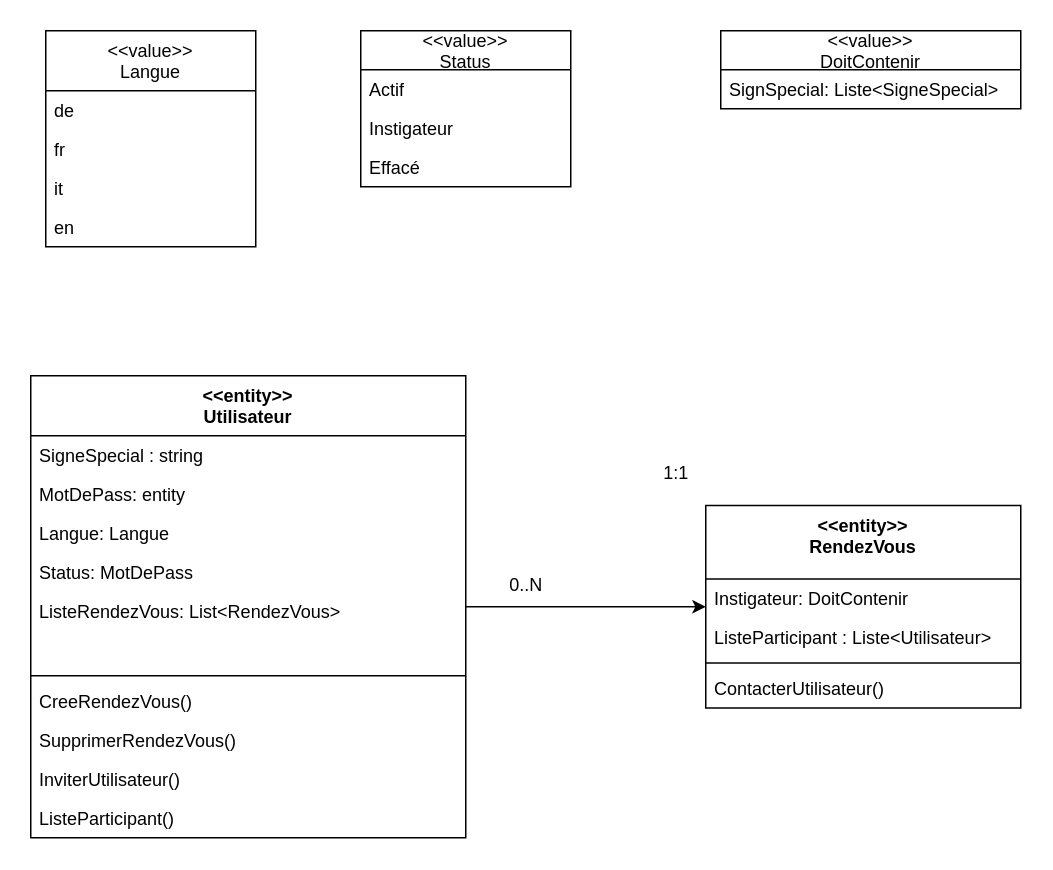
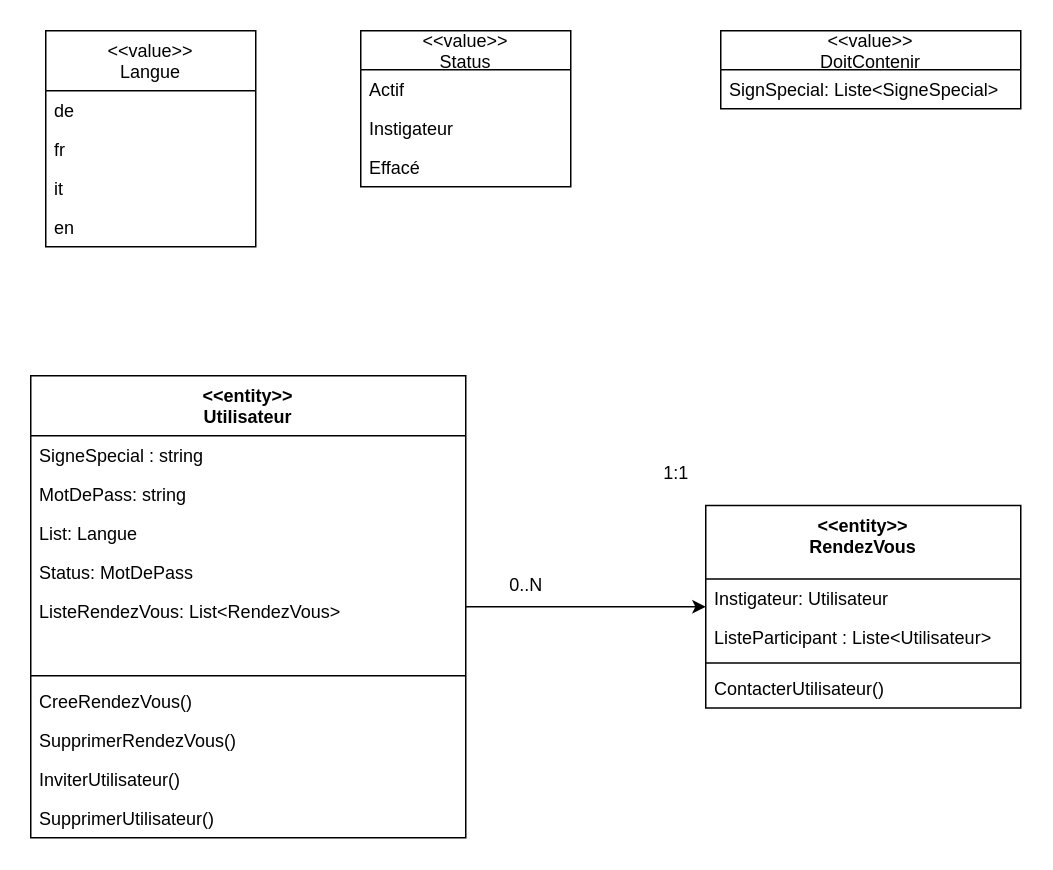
(118, 495) -> (118, 495)
(105, 534) -> (92, 534)
(828, 599) -> (821, 599)
(123, 819) -> (141, 819)
